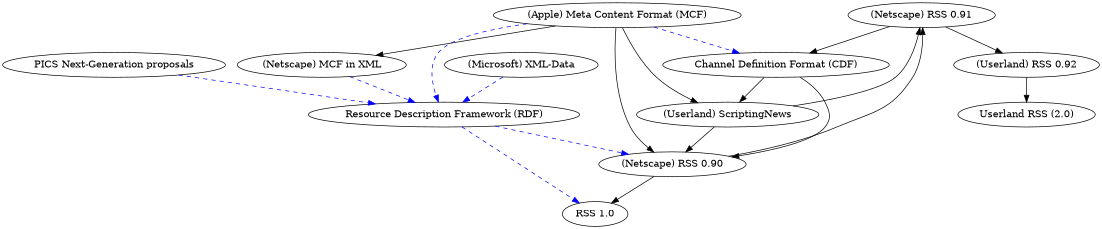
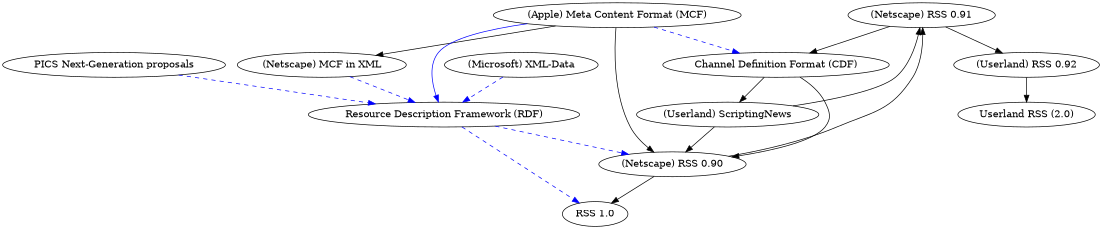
(473, 35) -> (473, 35)
(650, 71) -> none
